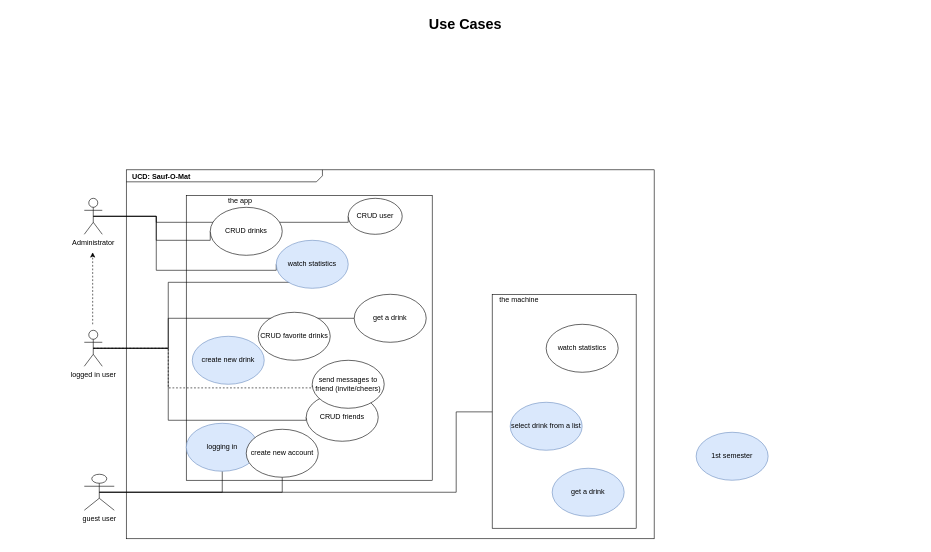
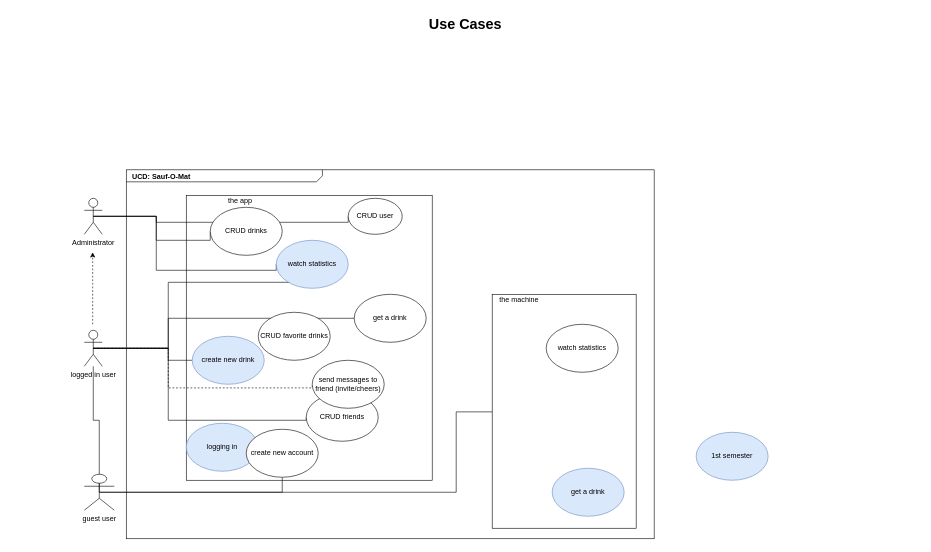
none -> (181, 360)
(546, 426) -> none
(222, 481) -> (97, 420)
